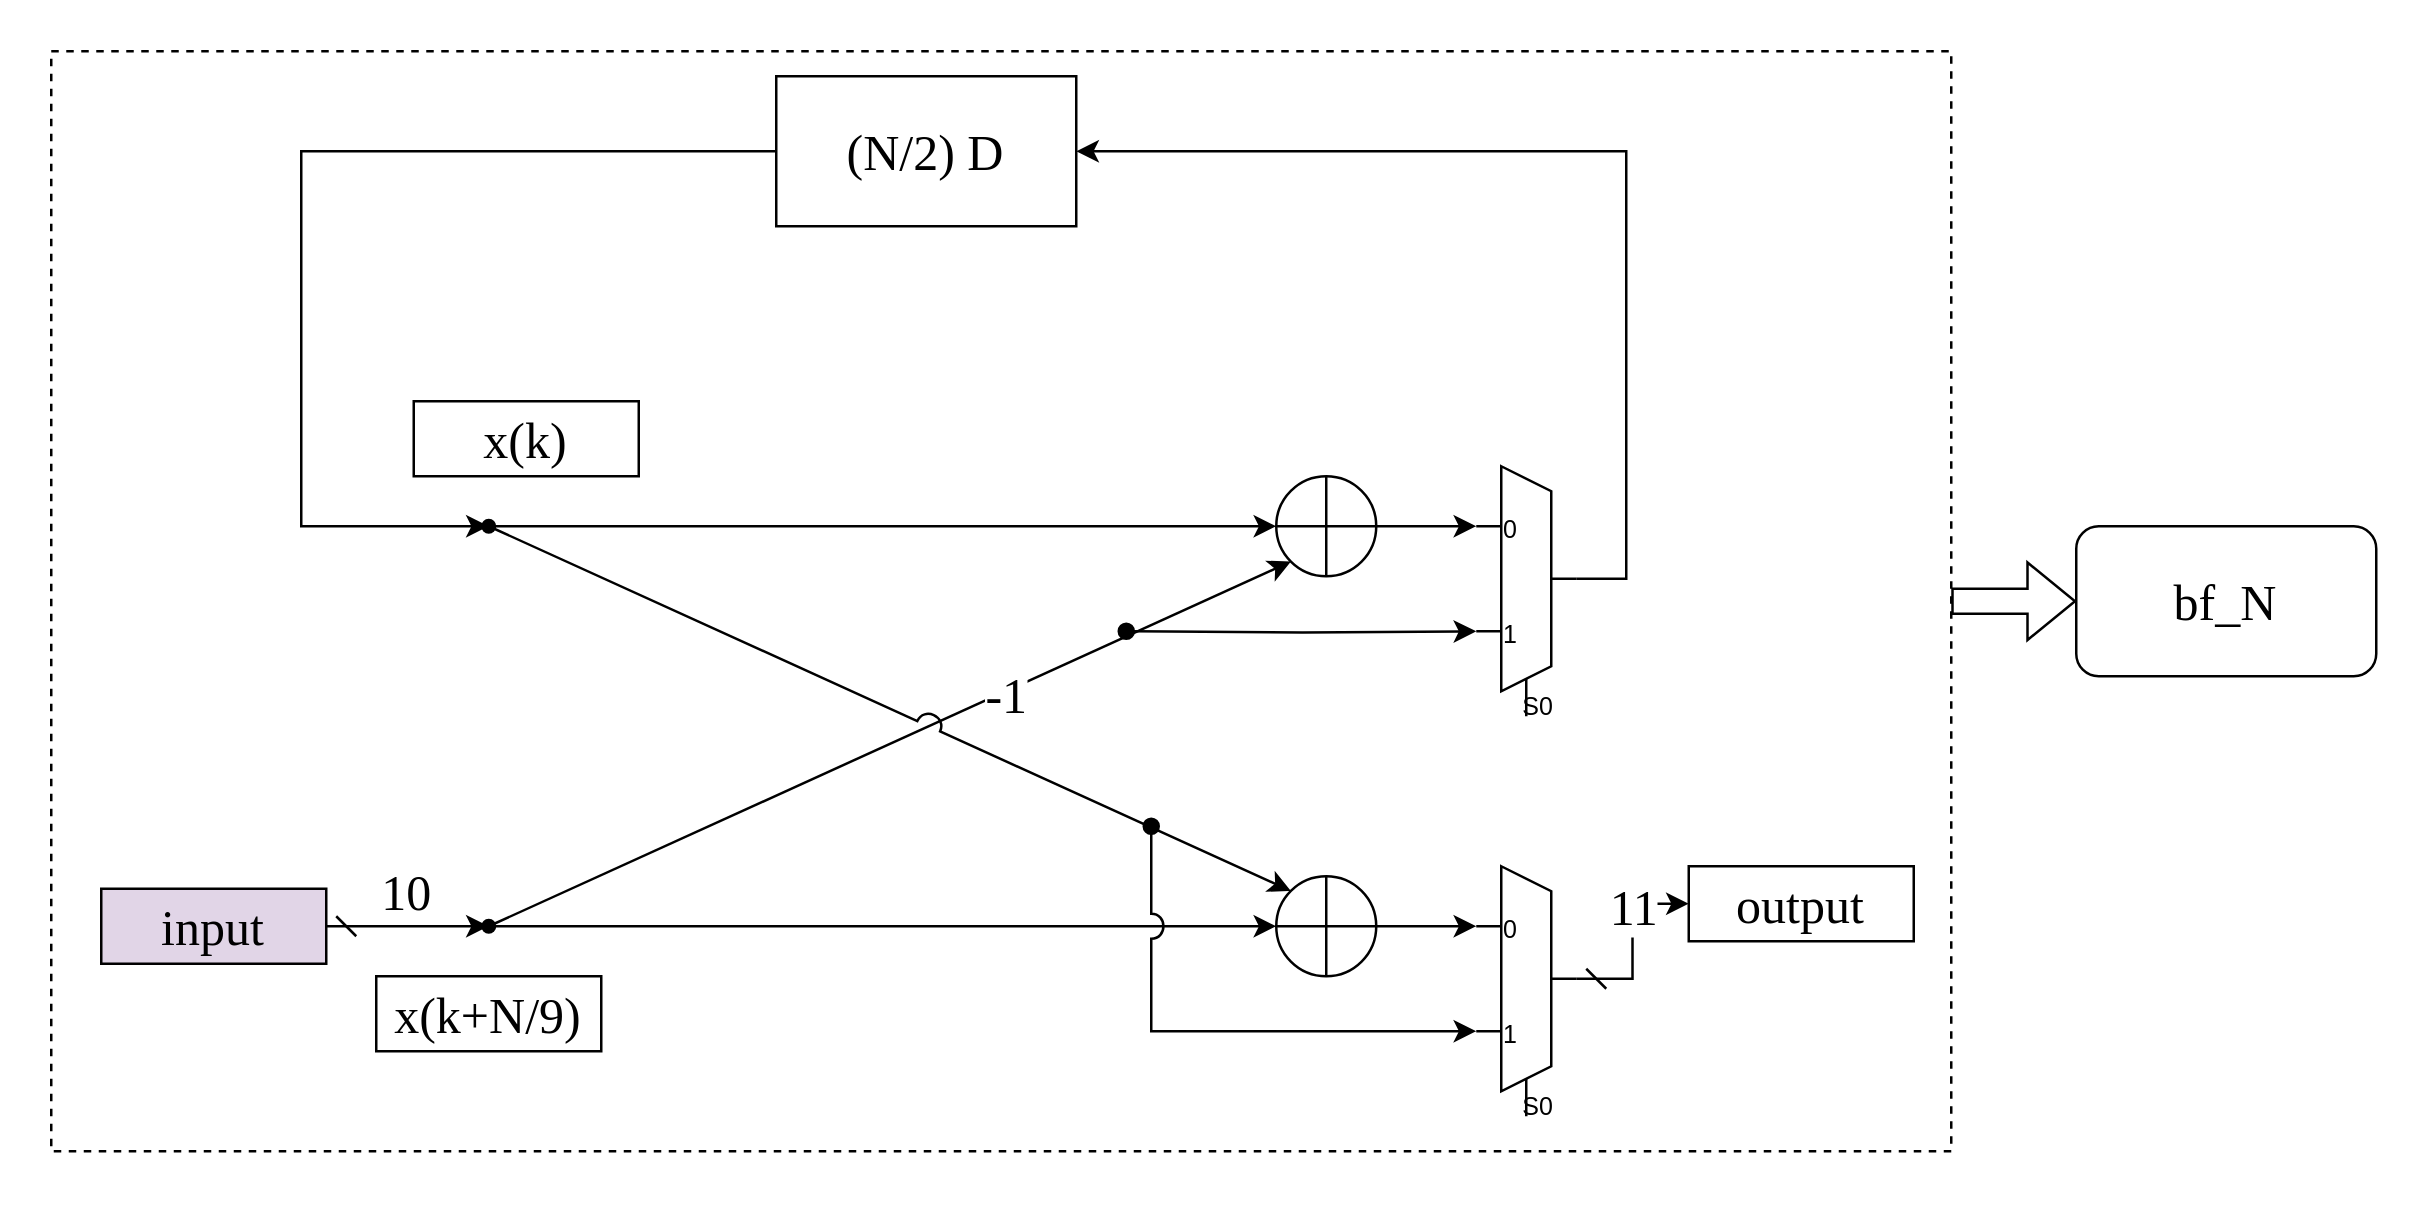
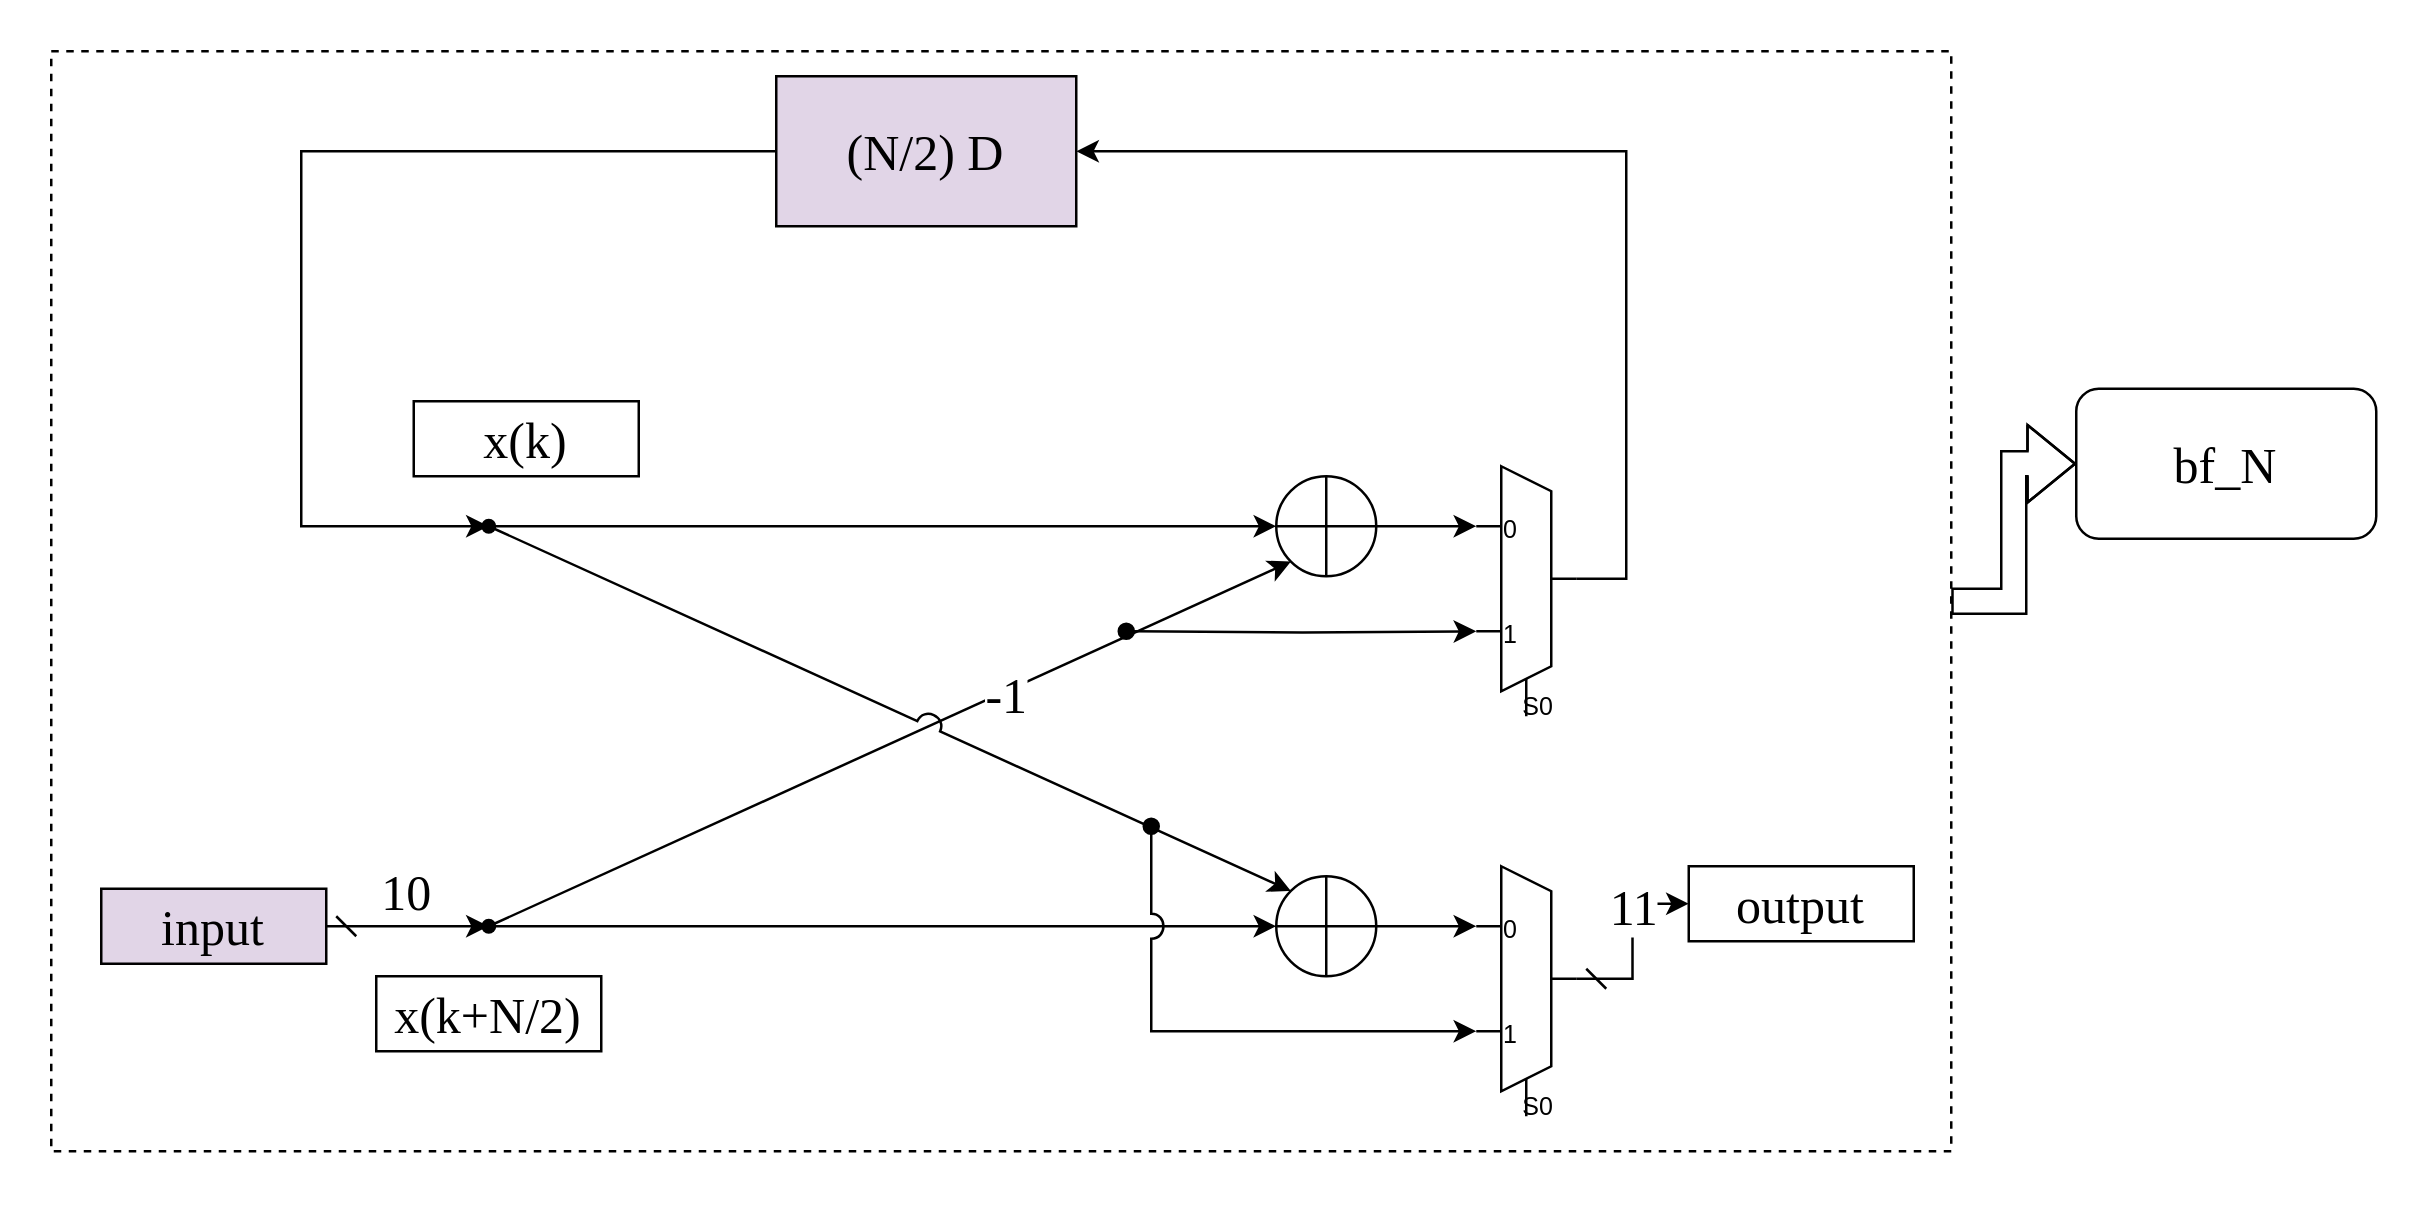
(926, 151) -> (926, 151)
(2226, 601) -> (2226, 464)
(489, 1014) -> (489, 1014)
